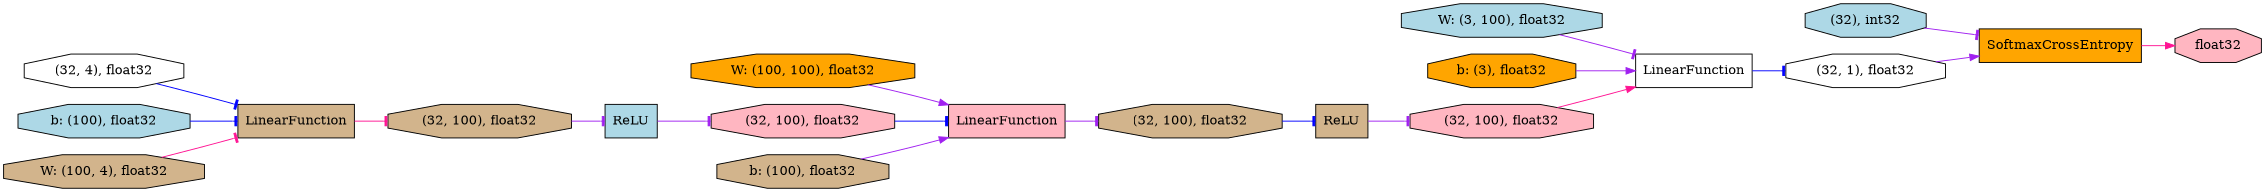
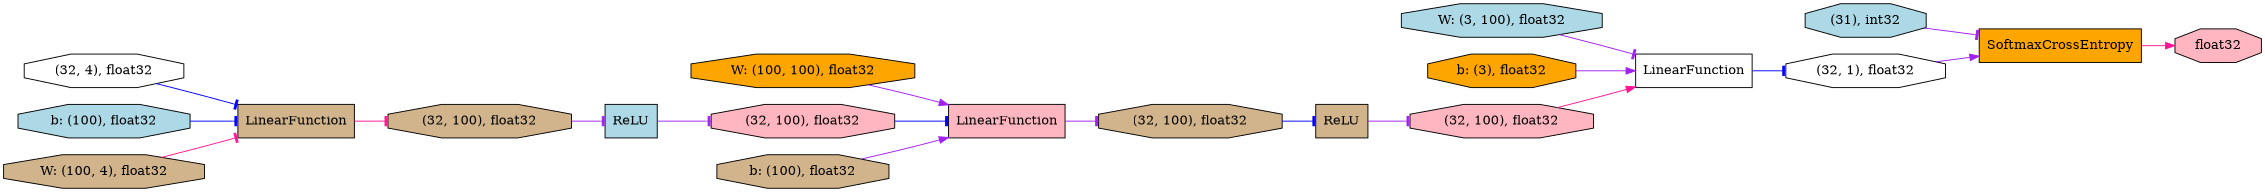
(1866, 21) -> (1866, 21)
